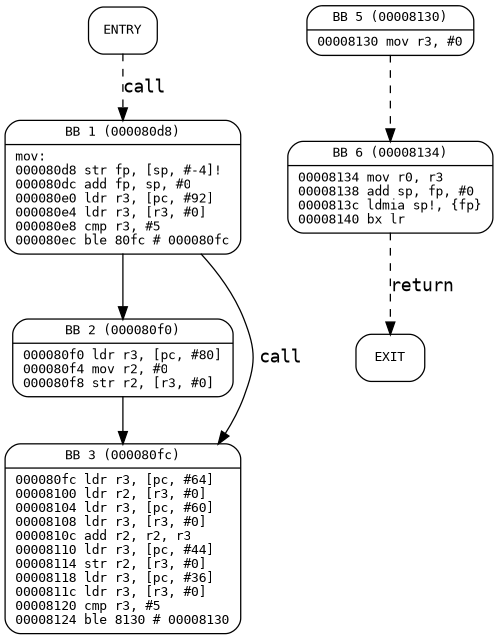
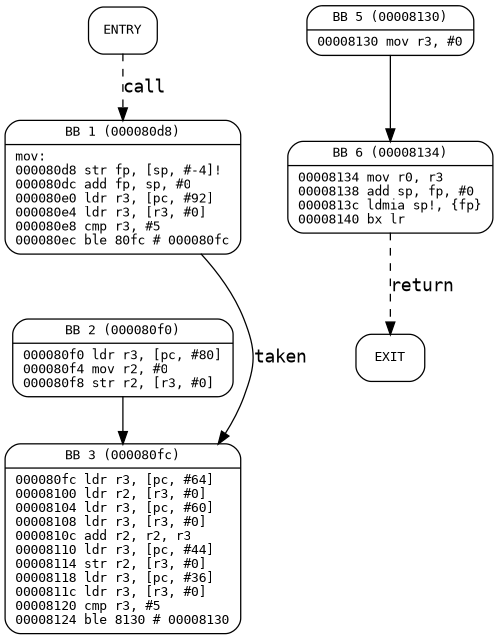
(390, 92) -> (390, 92)
(123, 280) -> none
(281, 358) -> (281, 358)
